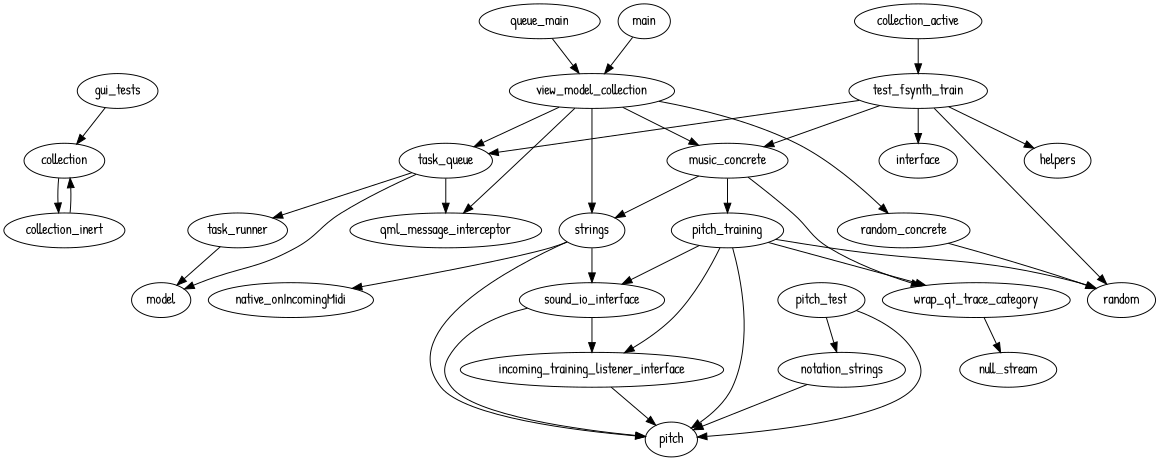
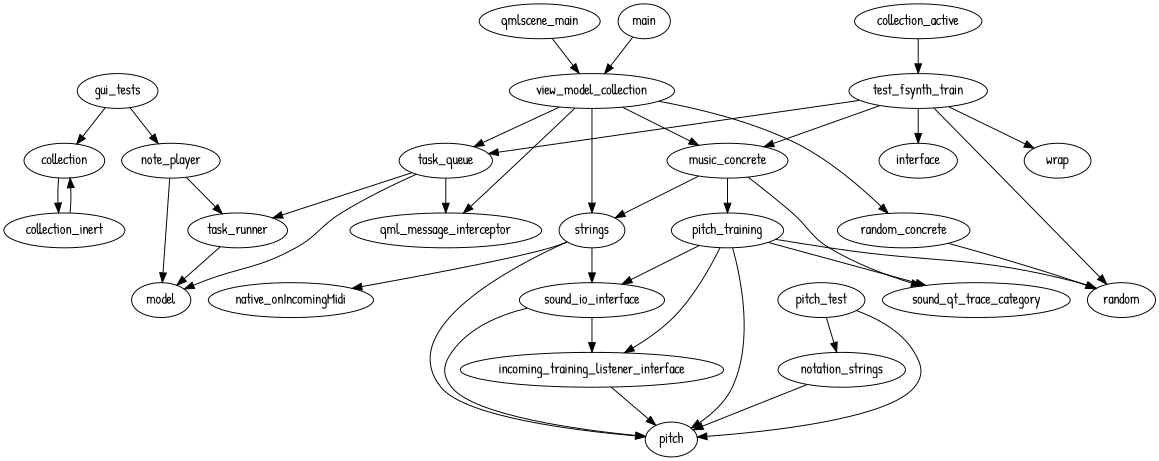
(540, 21) -> (540, 21)
none -> (171, 161)
(1058, 161) -> (1058, 161)
(976, 300) -> (976, 300)
(1008, 370) -> none
